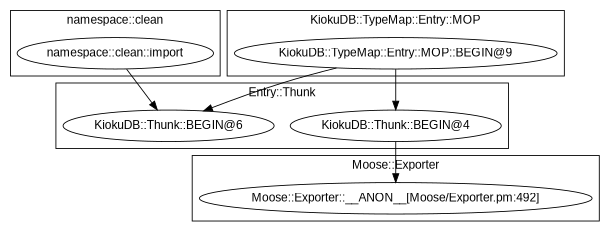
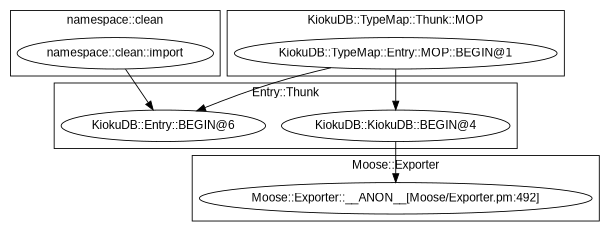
(396, 21) -> (396, 21)
(396, 53) -> (396, 53)
(169, 126) -> (163, 126)
(396, 126) -> (396, 126)
